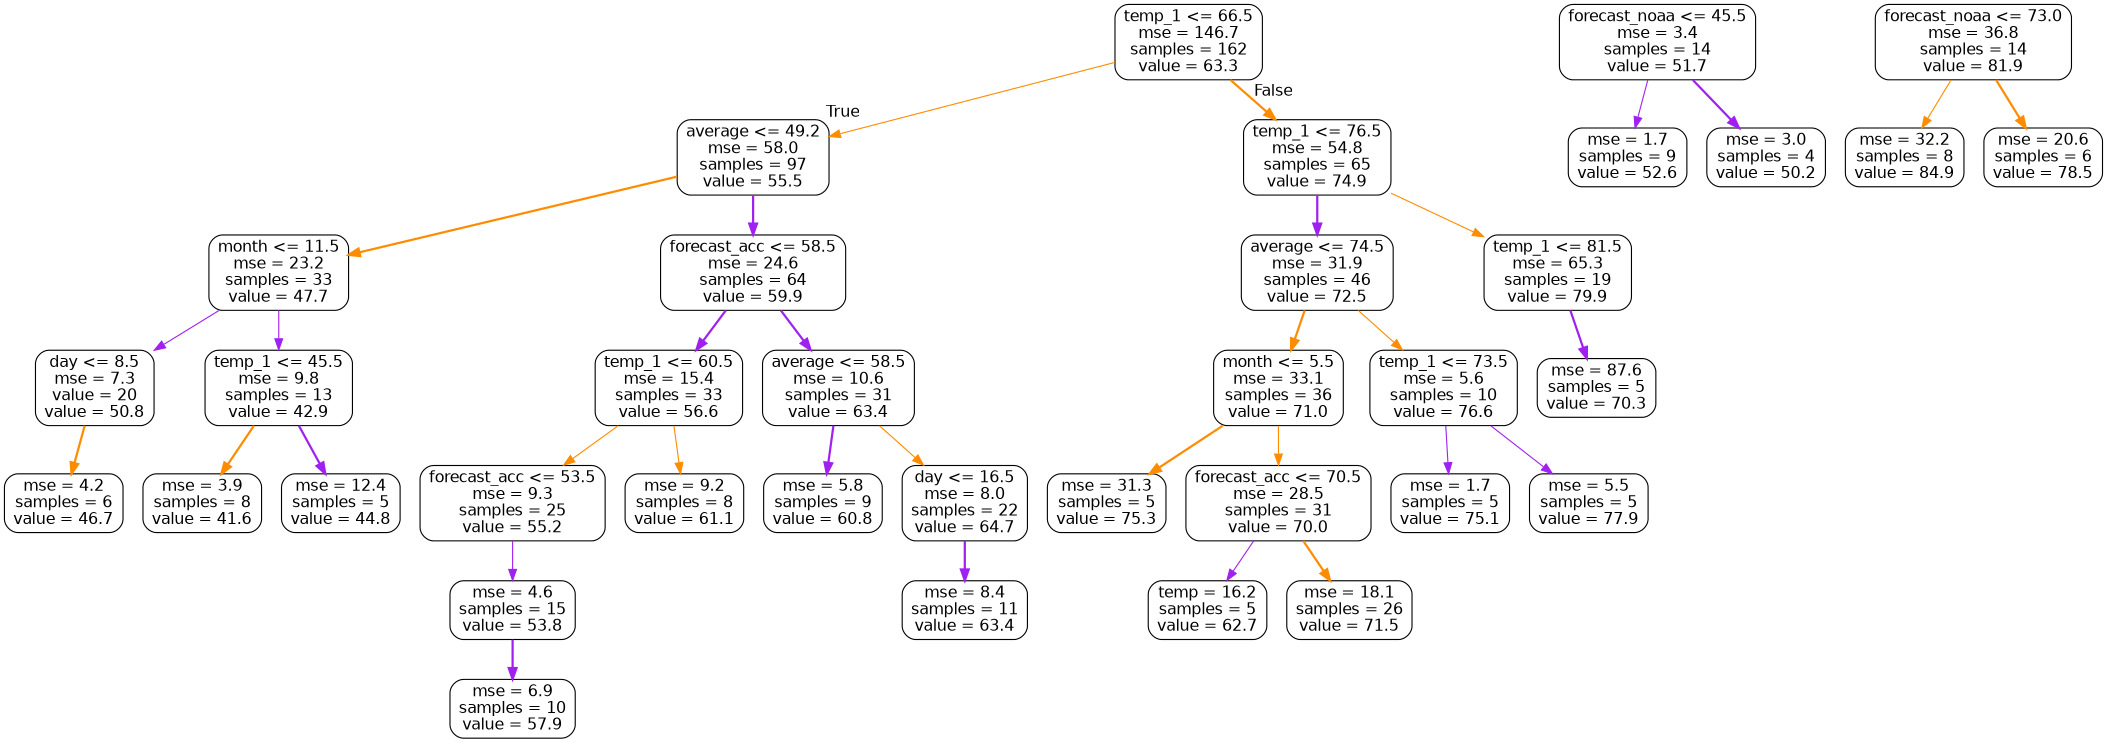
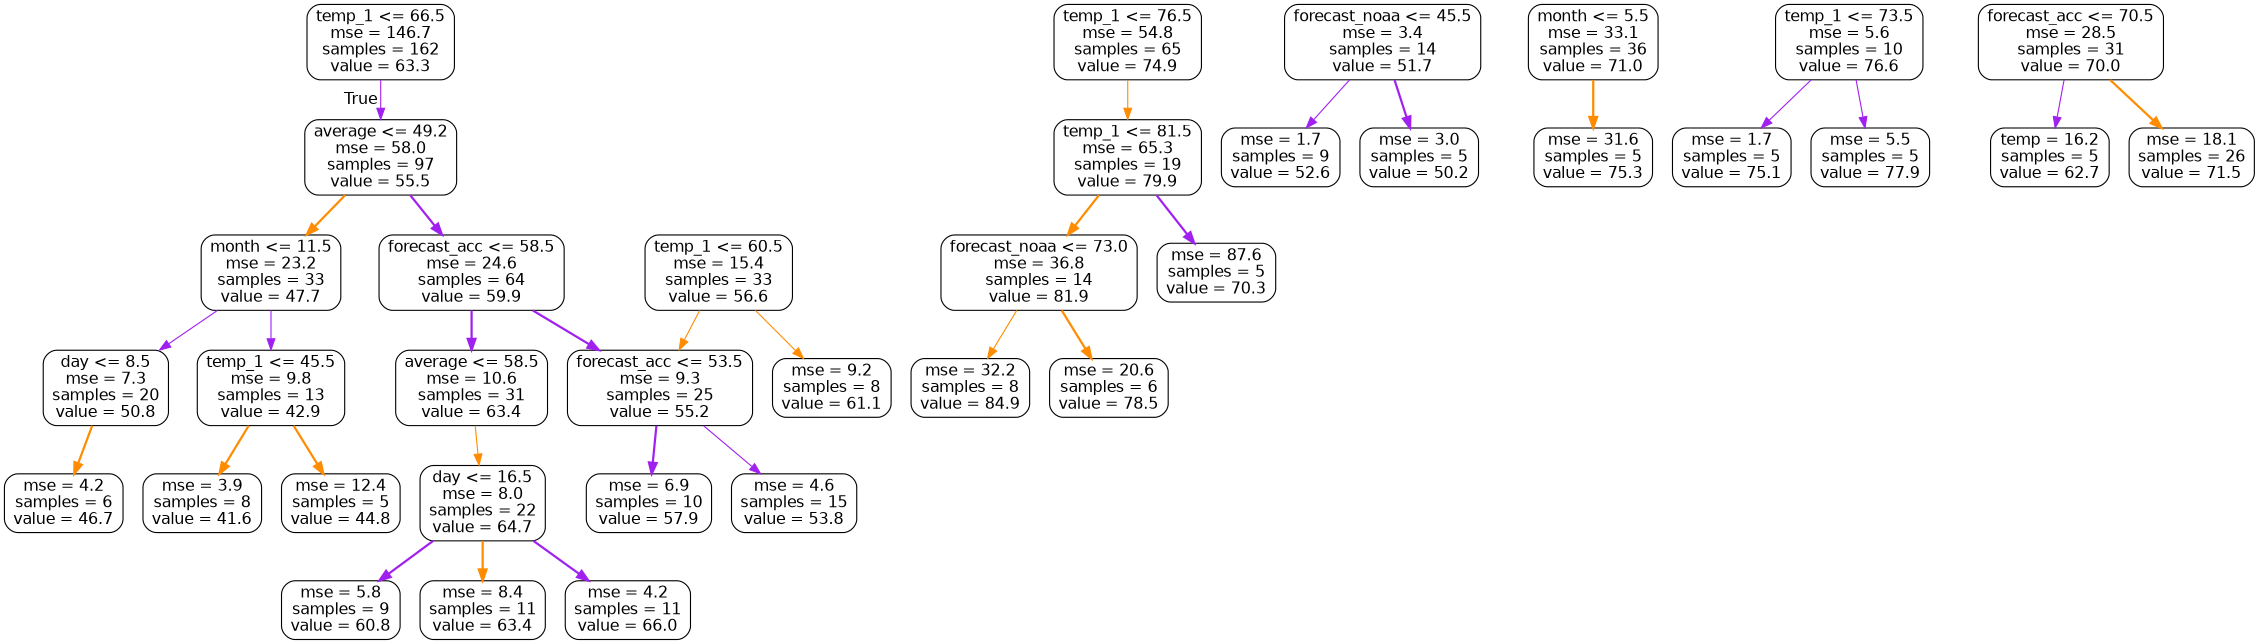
(1249, 96) -> none
(978, 98) -> (381, 94)
(1766, 157) -> (1419, 157)
none -> (1087, 211)
(1317, 273) -> none
(714, 326) -> (561, 327)
(95, 388) -> (106, 388)
(1278, 440) -> none
(831, 444) -> (411, 557)
(309, 445) -> (306, 445)
(1107, 503) -> (1593, 157)
(965, 555) -> (483, 555)
none -> (628, 610)
(513, 654) -> (655, 444)
